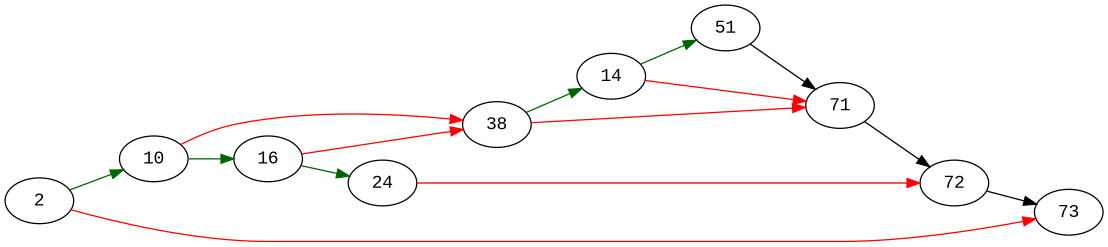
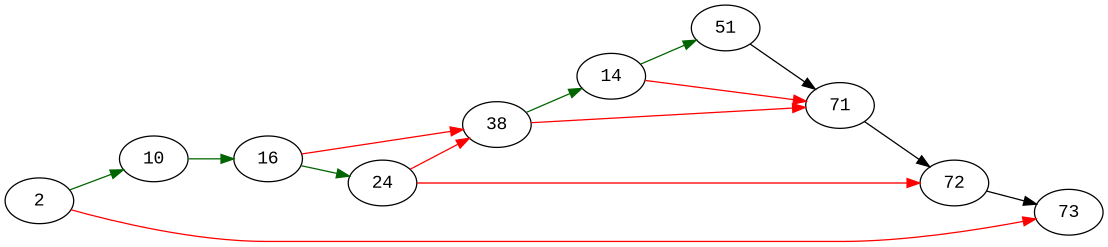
(313, 115) -> (434, 157)
